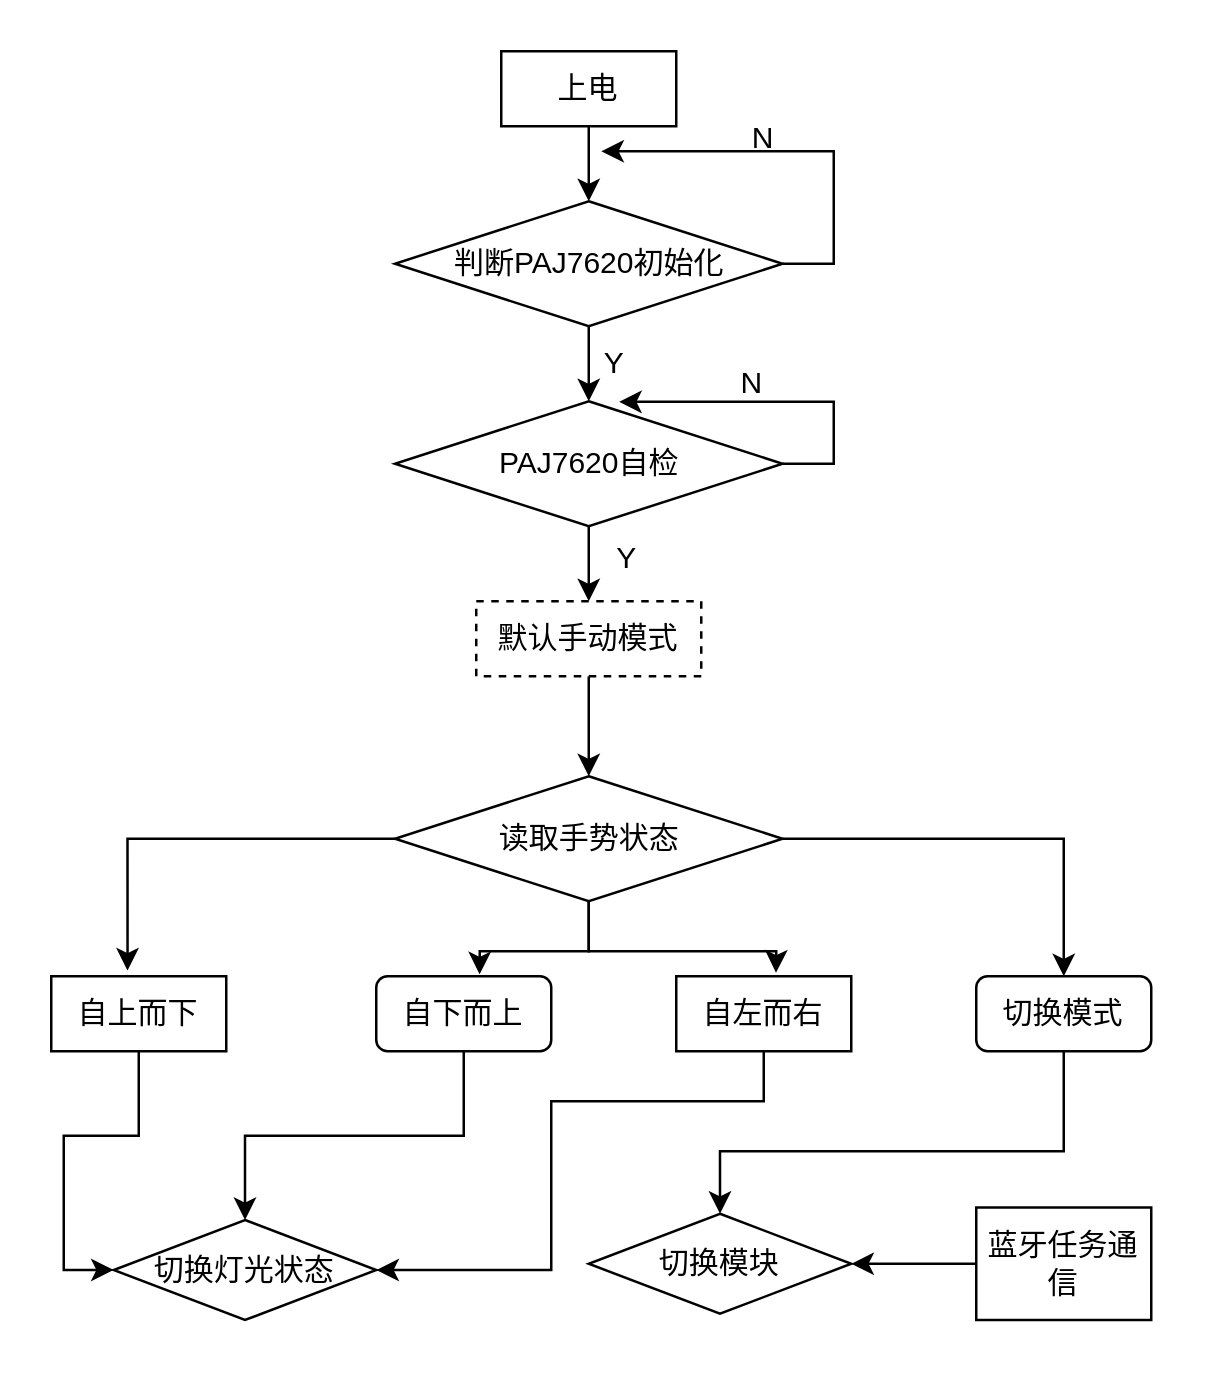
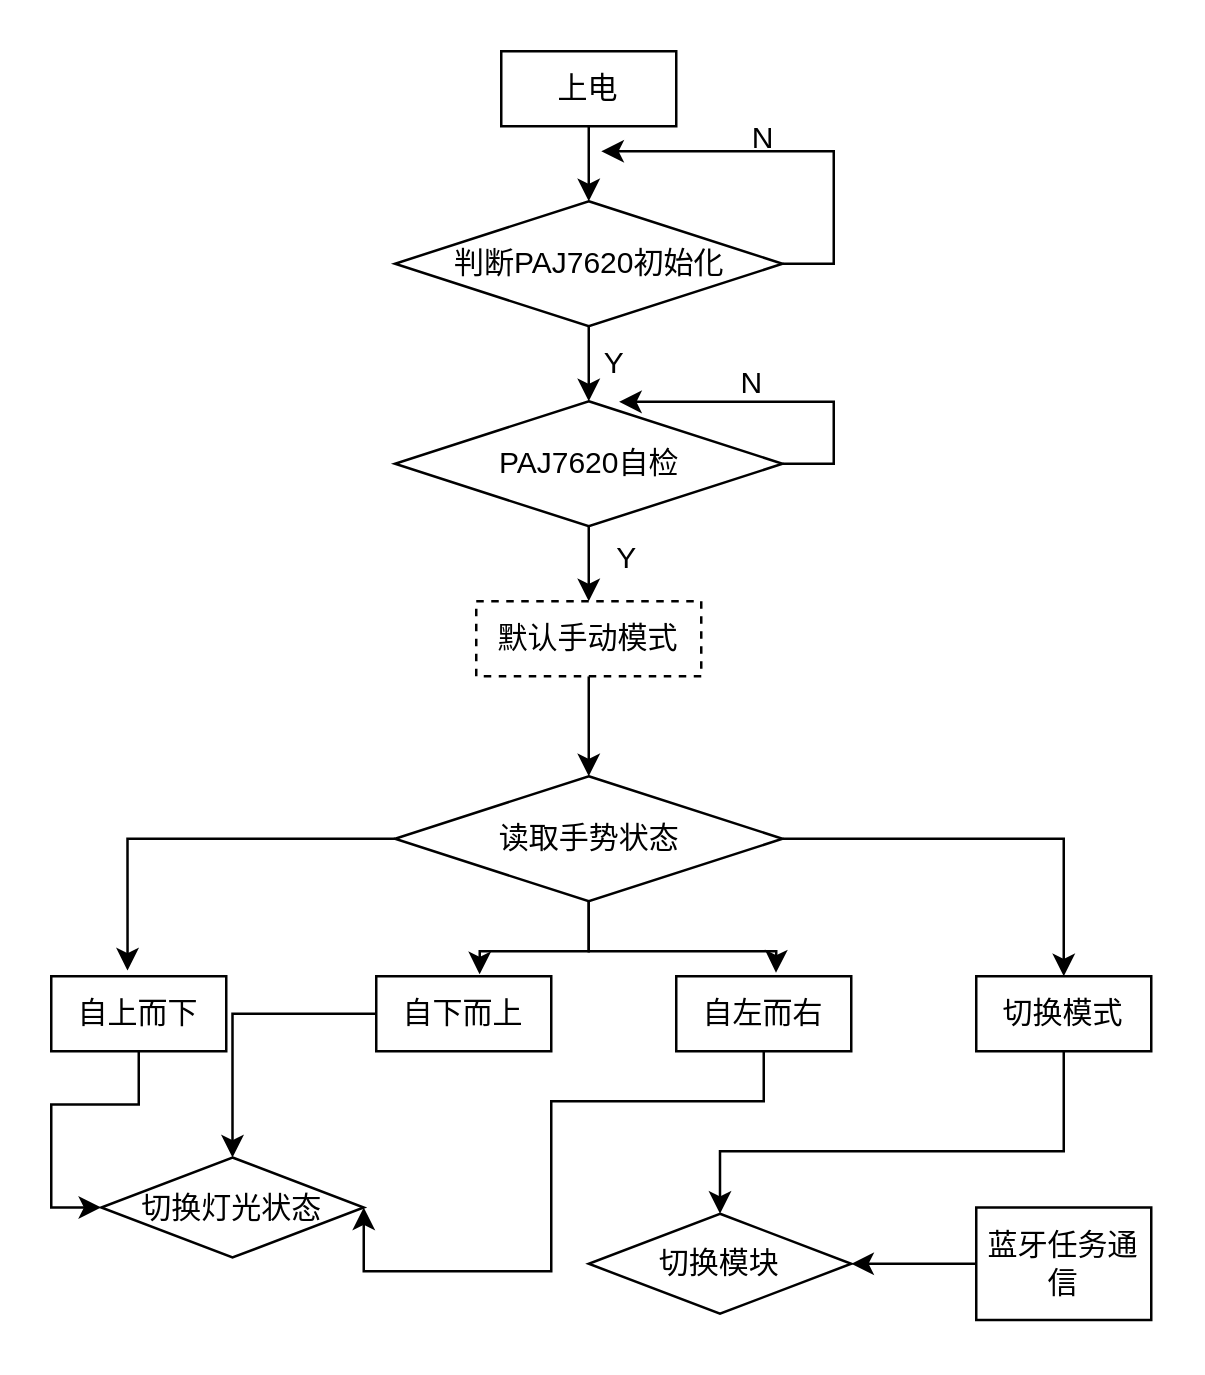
(464, 1014) -> (464, 1014)
(1064, 1014) -> (1064, 1014)
(245, 1270) -> (233, 1208)
